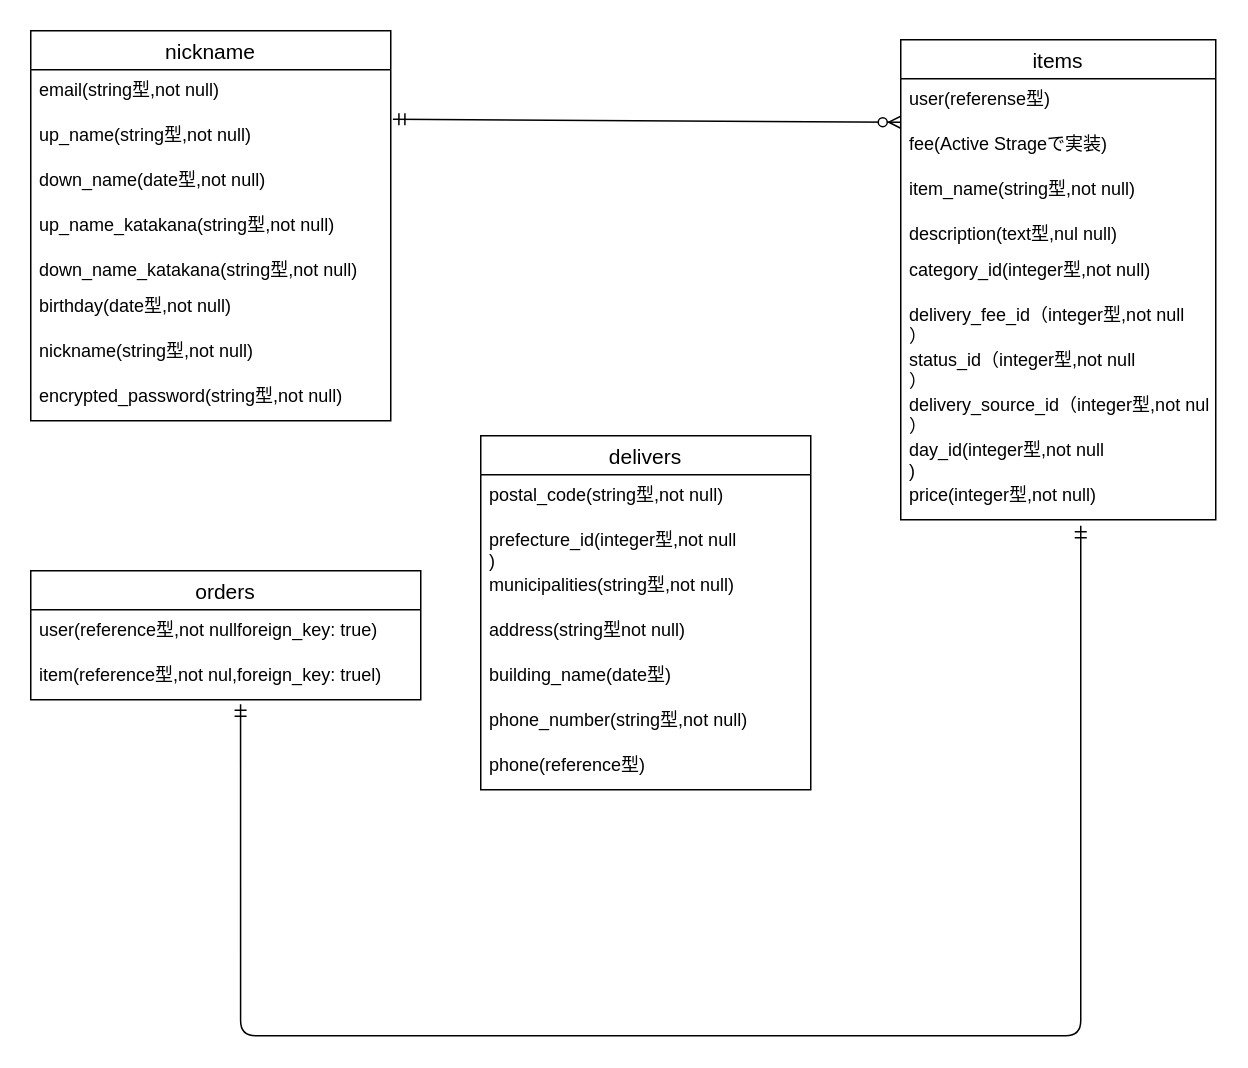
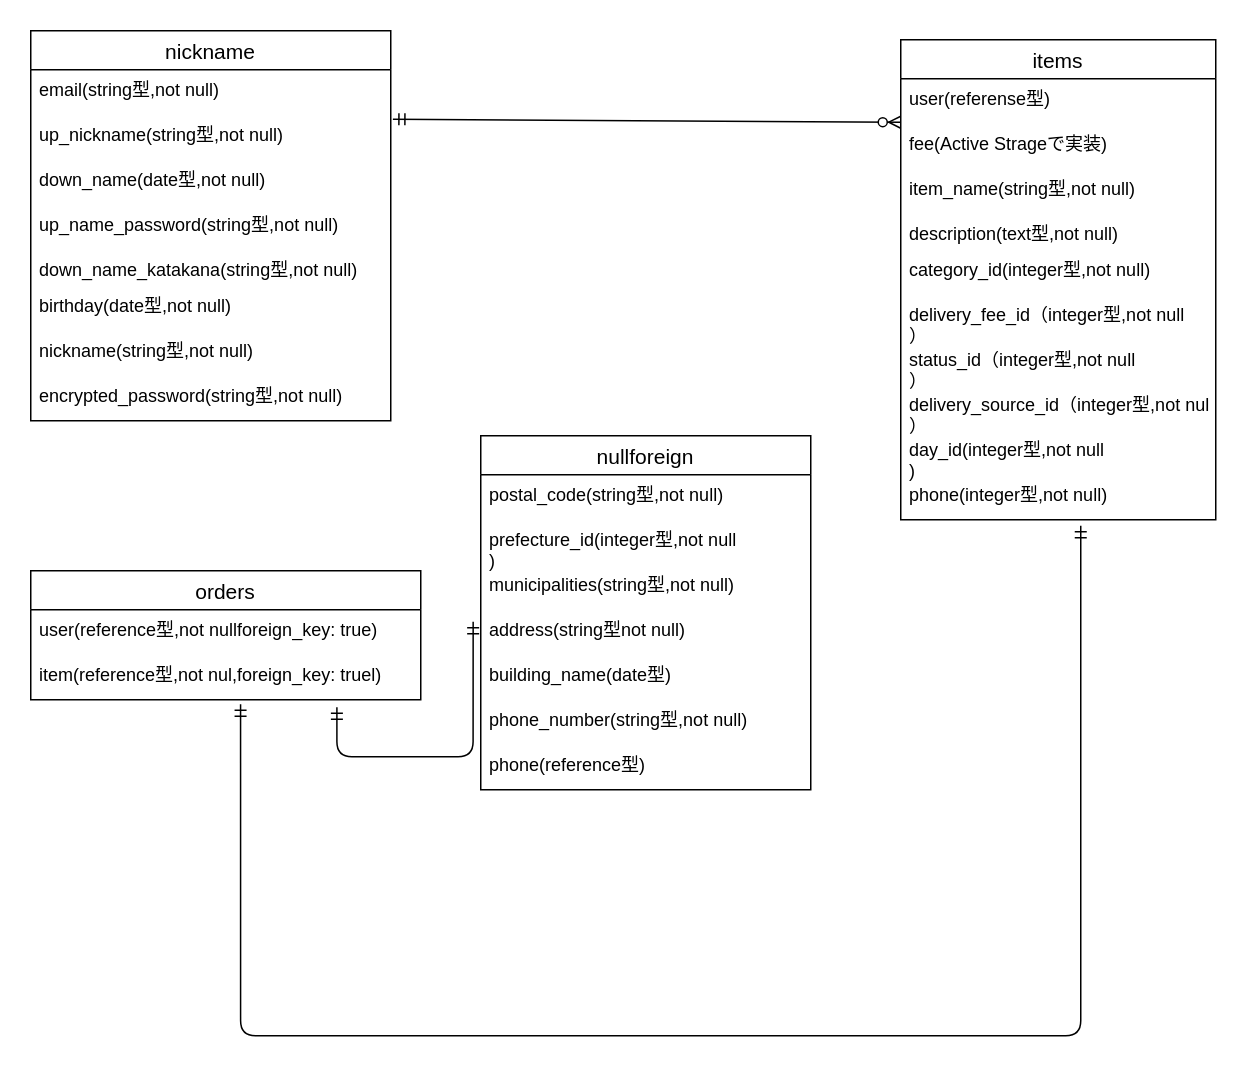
(157, 135) -> (175, 135)
(203, 225) -> (203, 225)
(1033, 234) -> (1035, 234)
(645, 457) -> (645, 457)
(1020, 495) -> (1022, 495)
none -> (447, 757)
